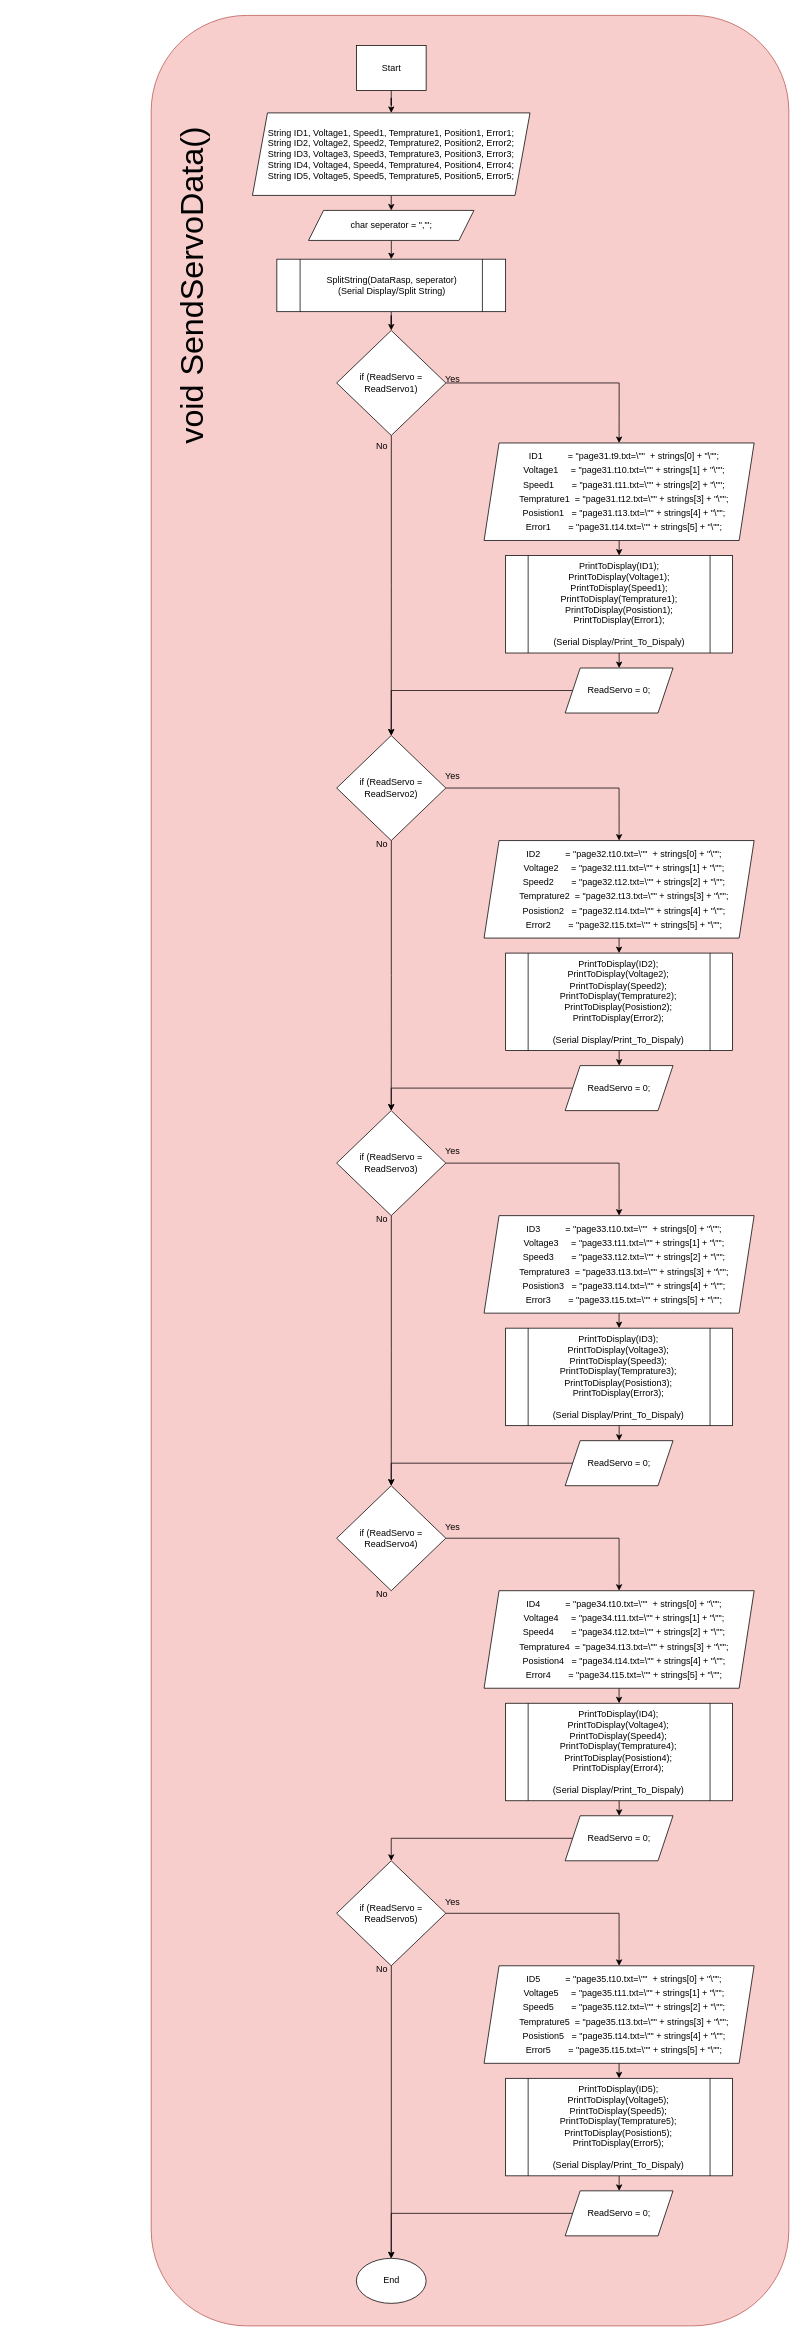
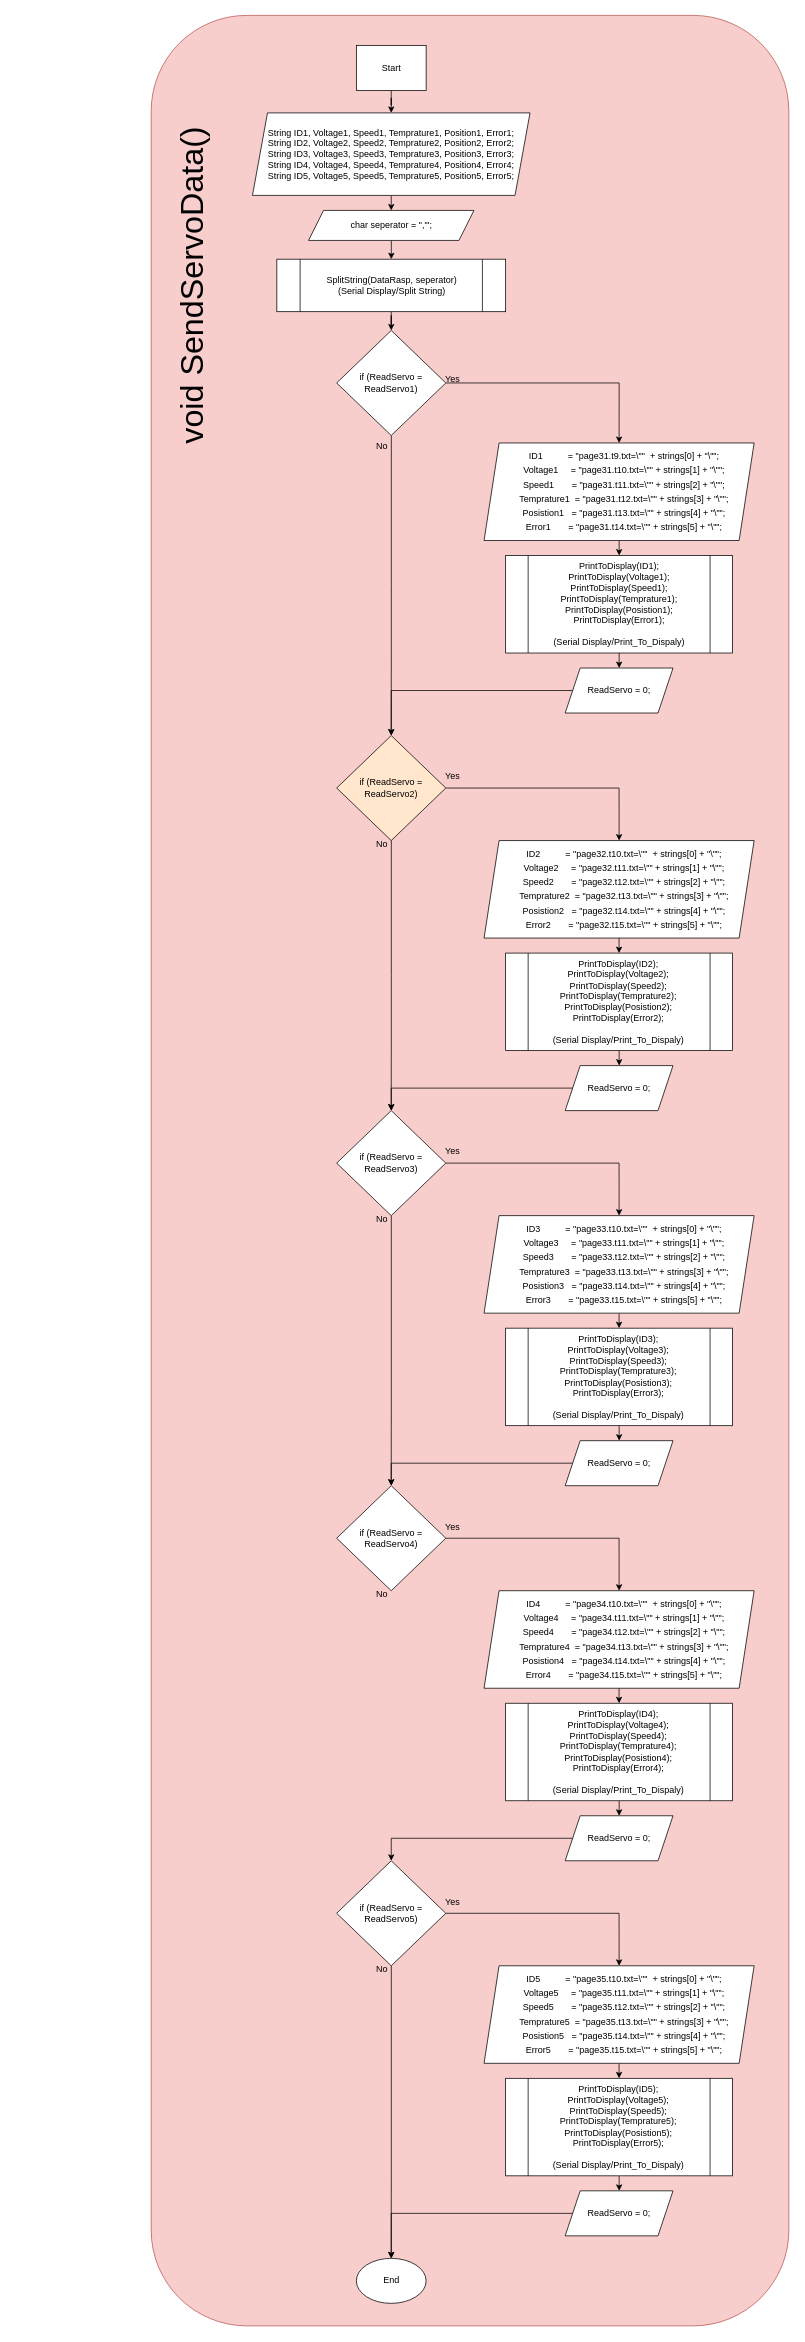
(391, 788) -> (391, 788)
